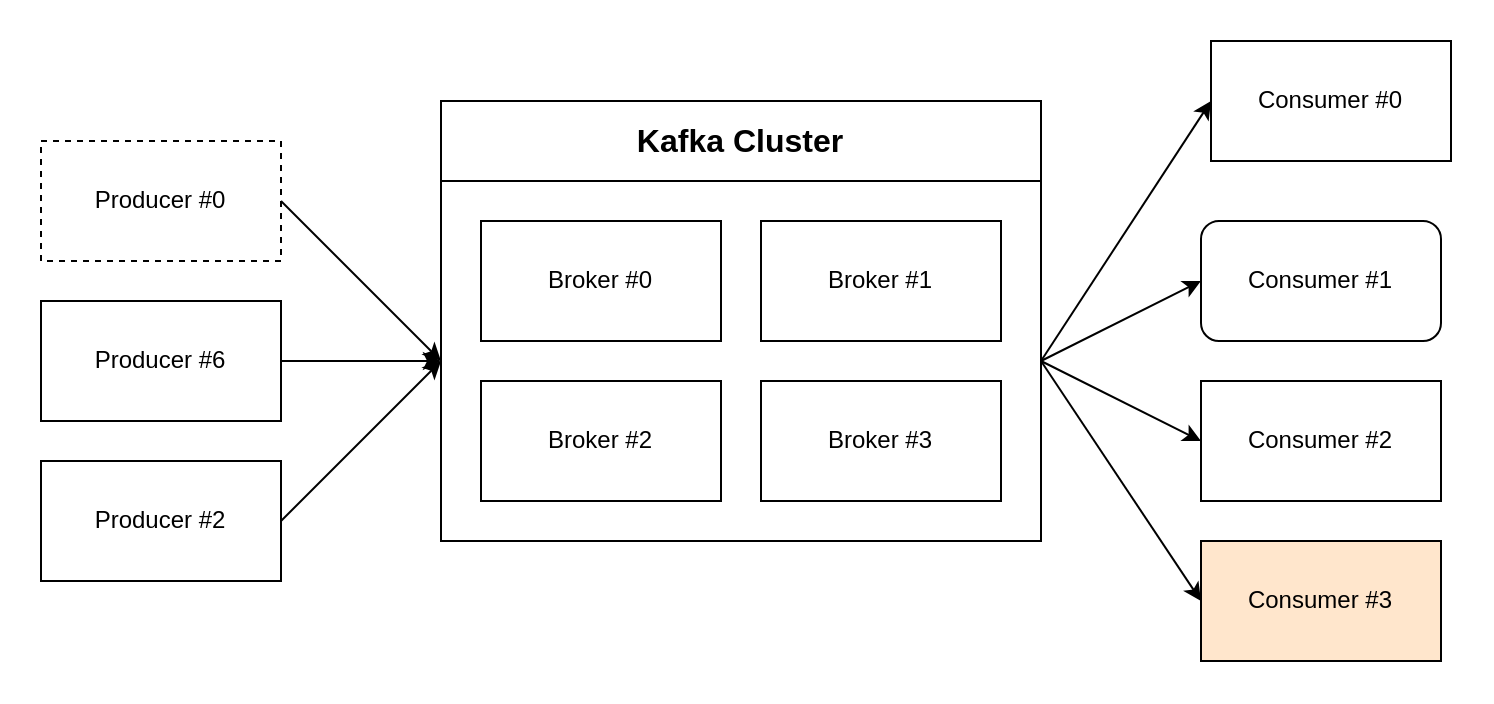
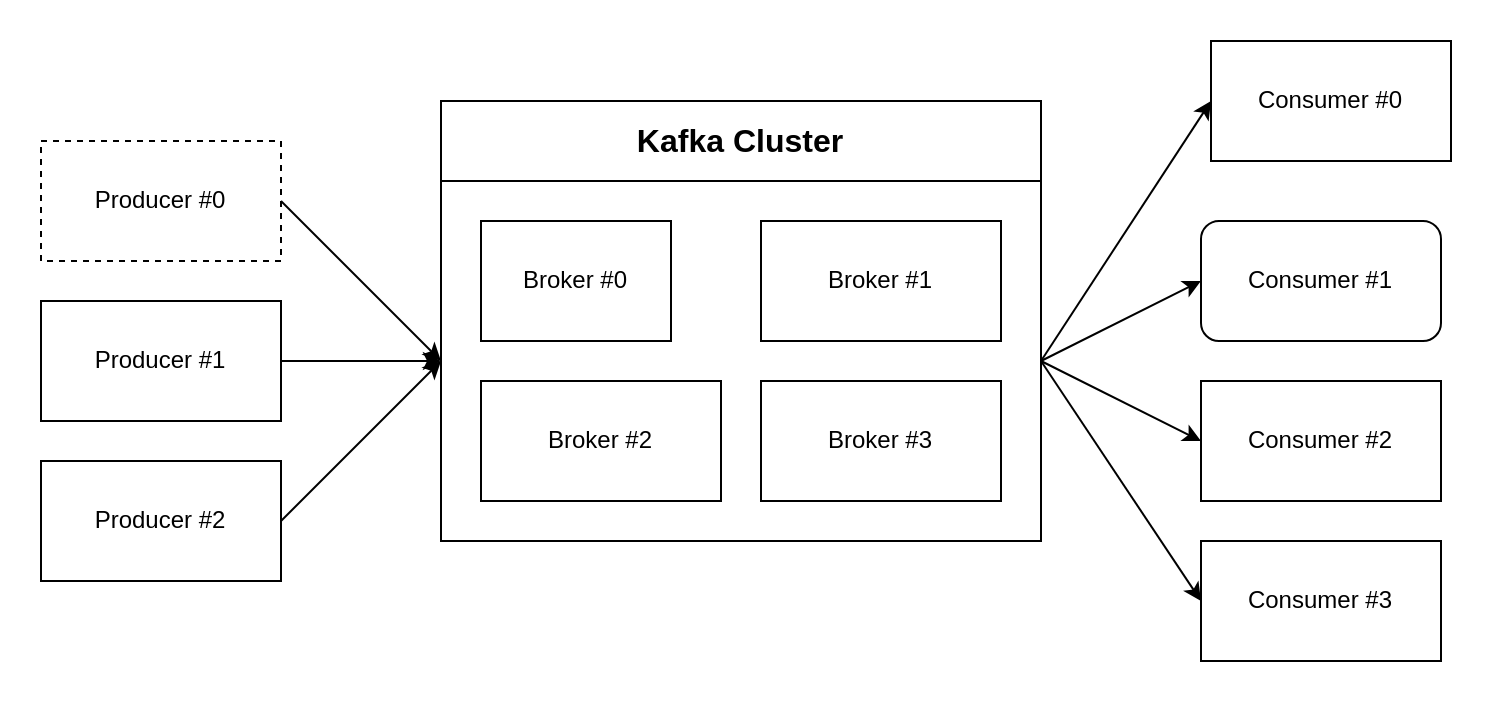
(601, 281) -> (576, 281)
(161, 361) -> (161, 361)
(1321, 601) -> (1321, 601)
